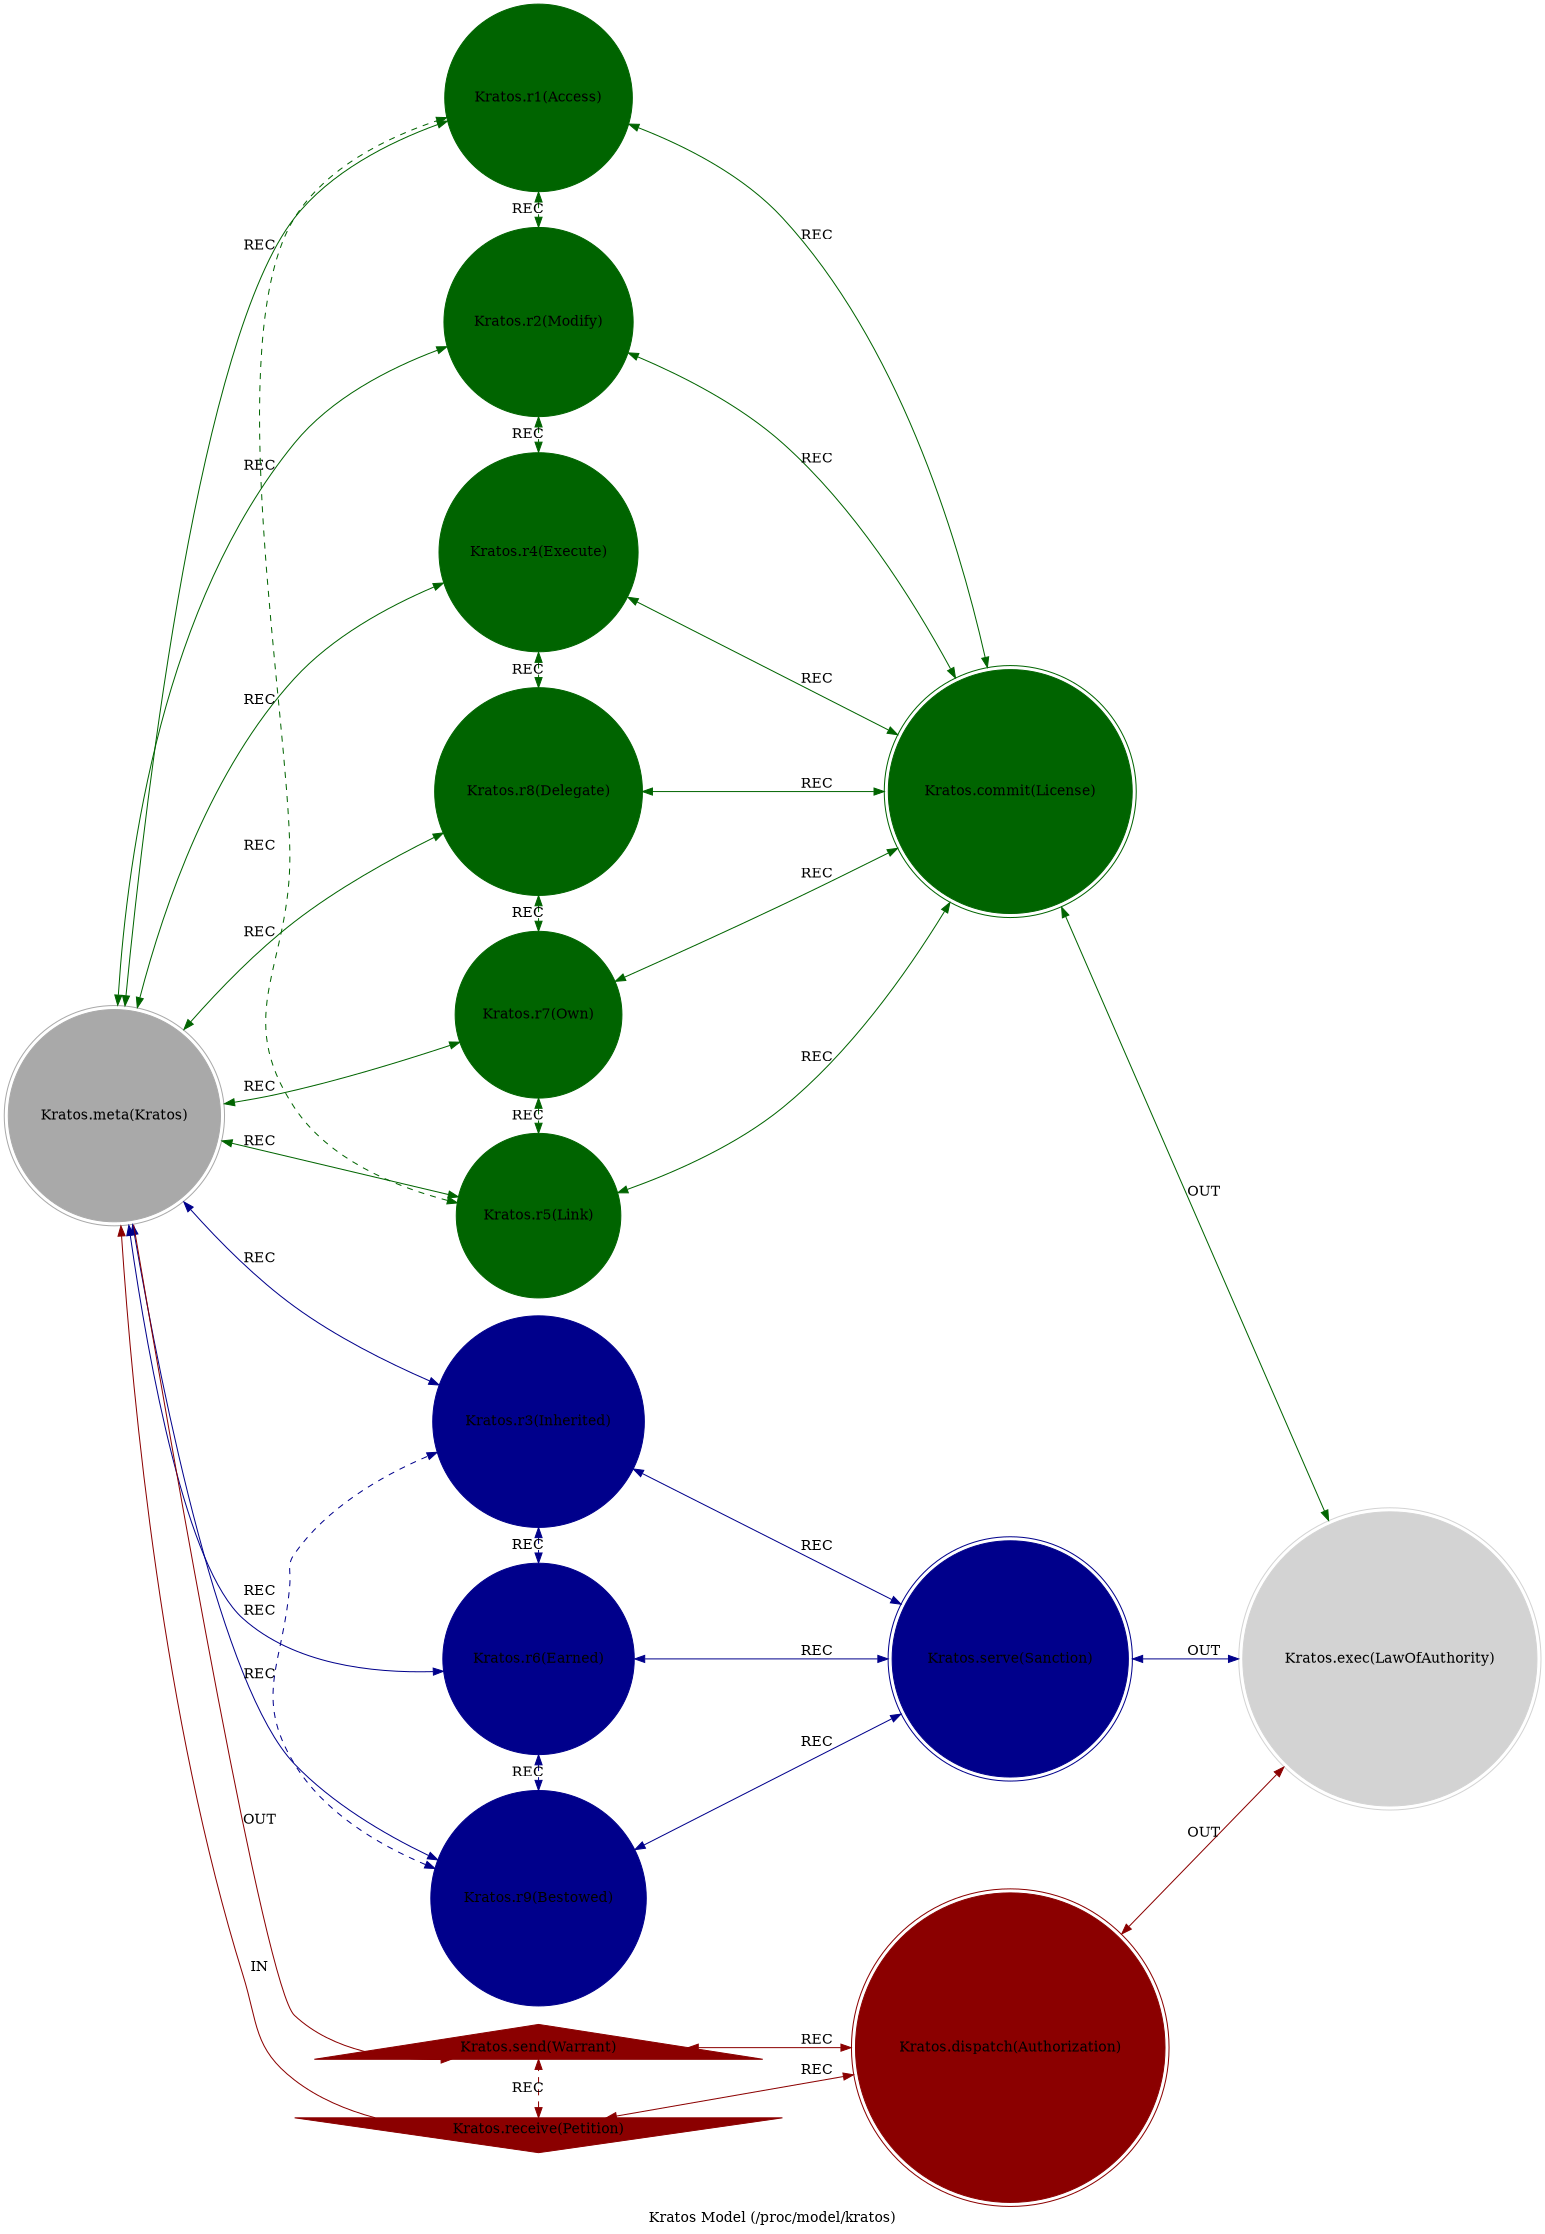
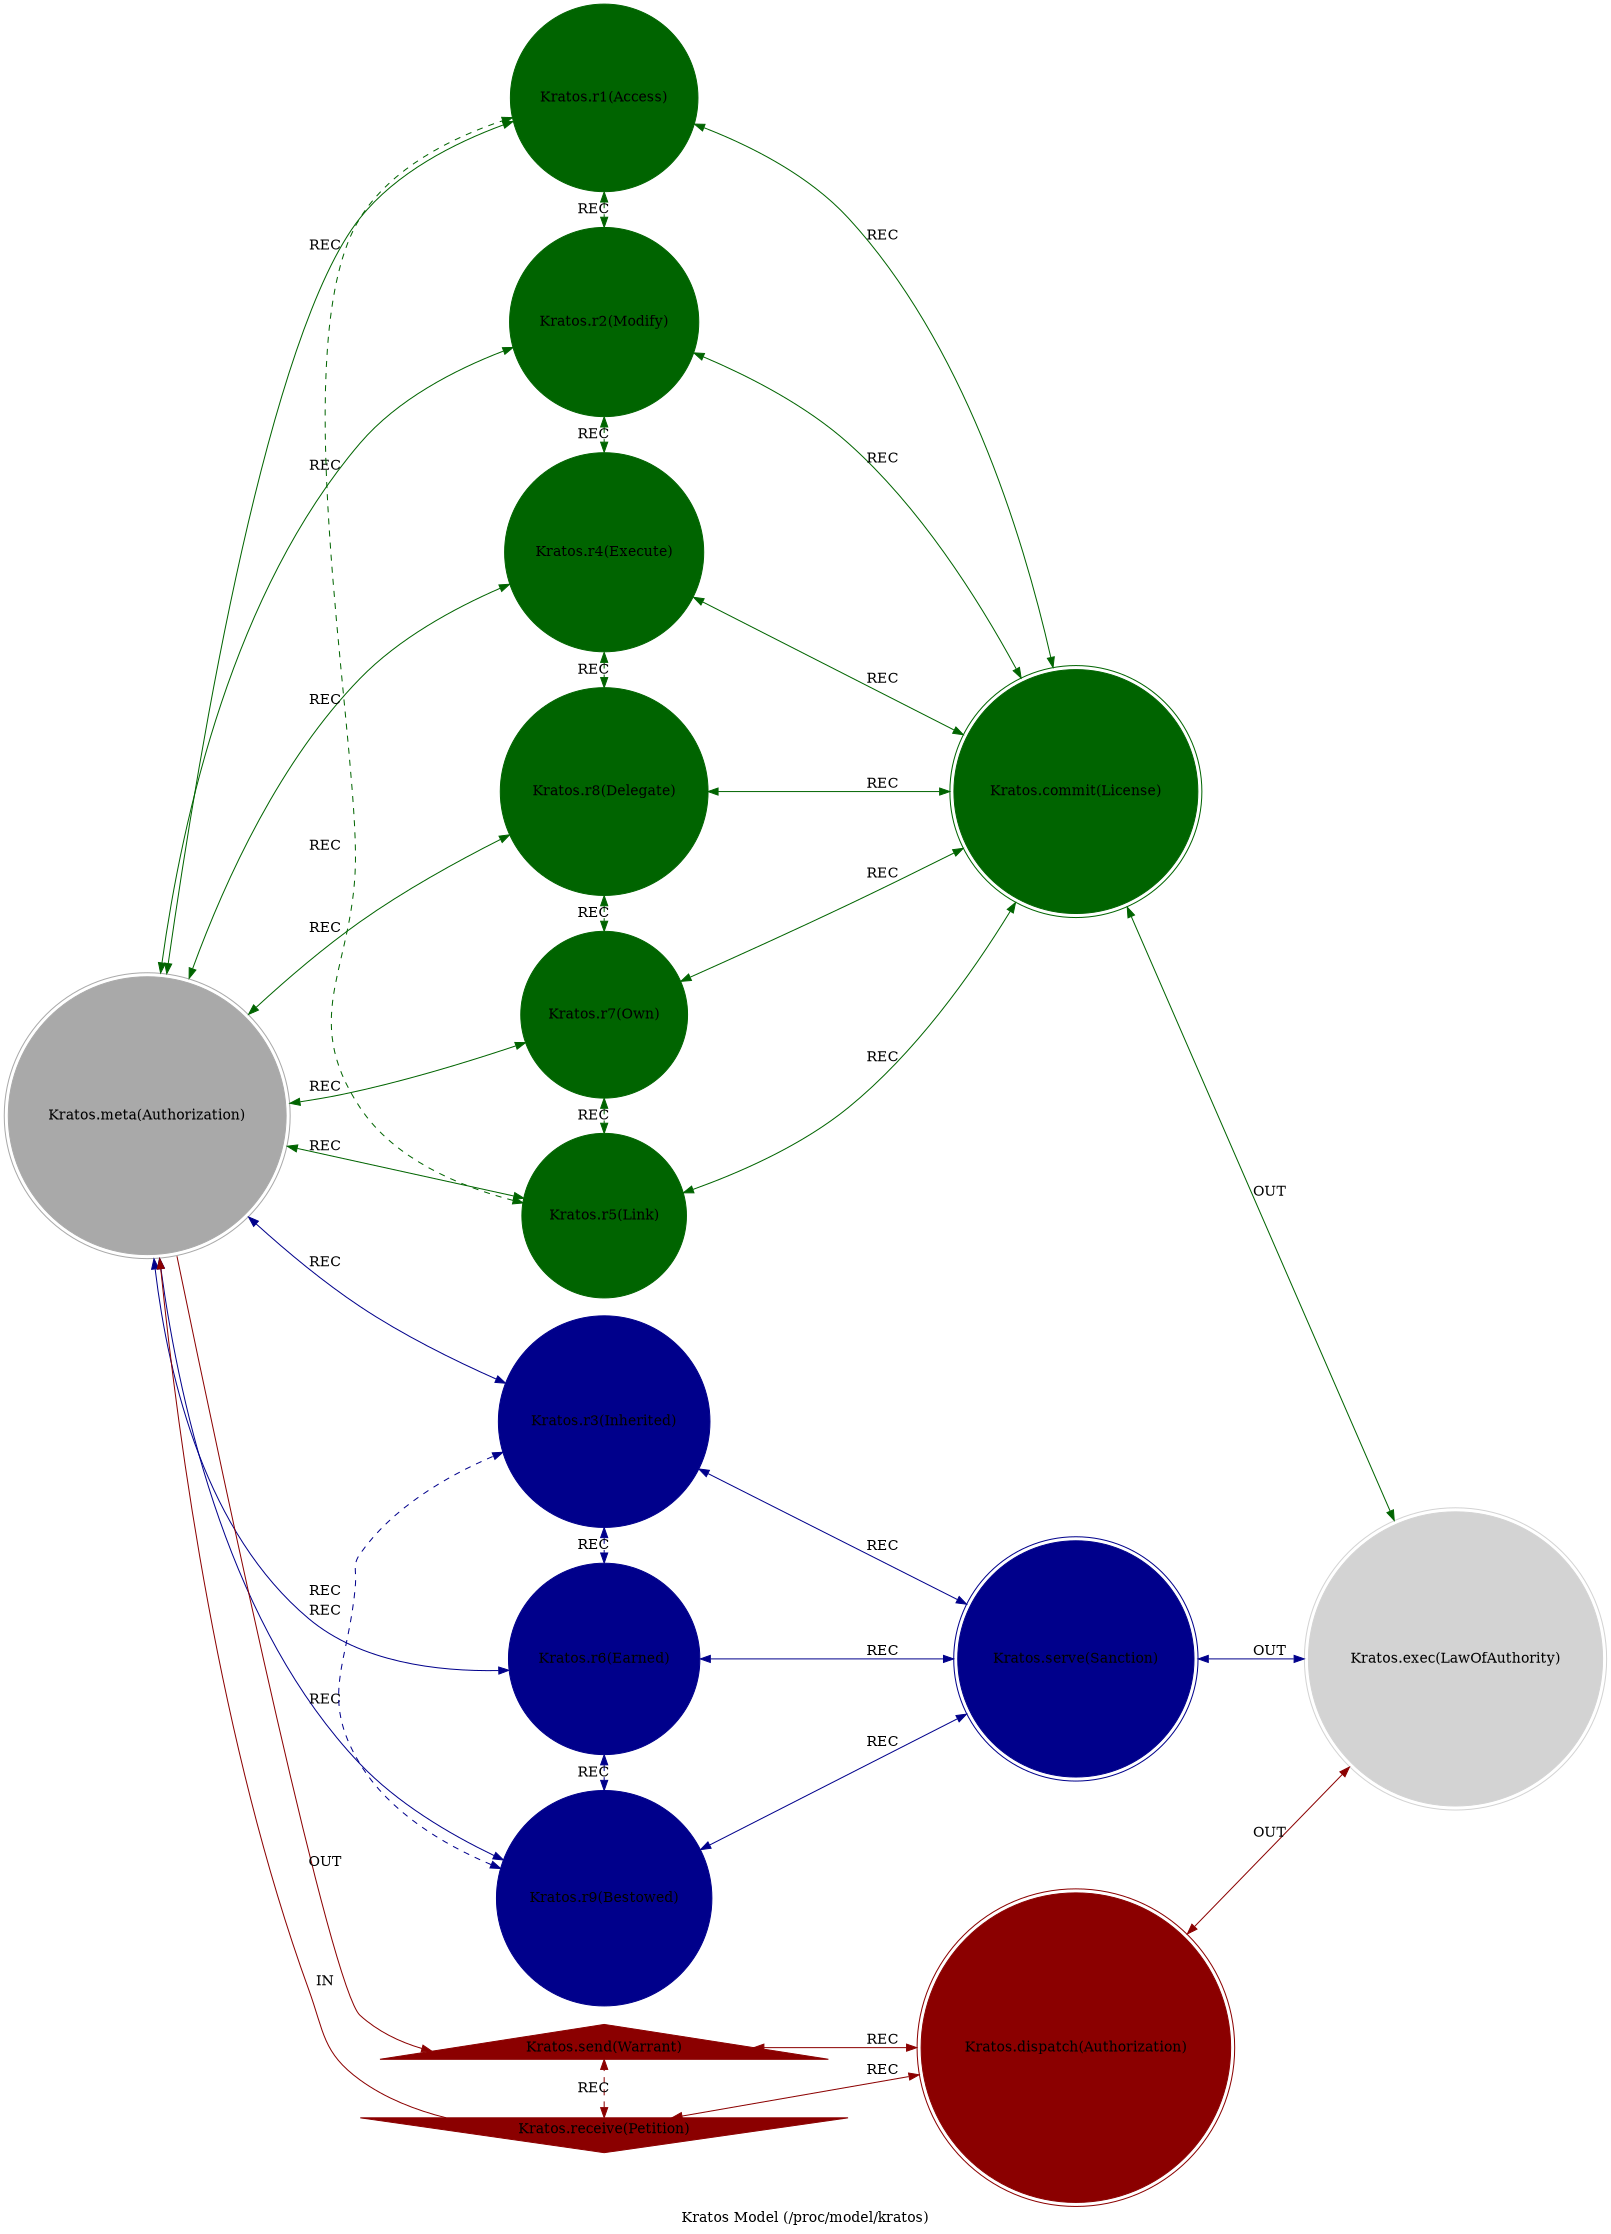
(114, 1116) -> (147, 1116)
